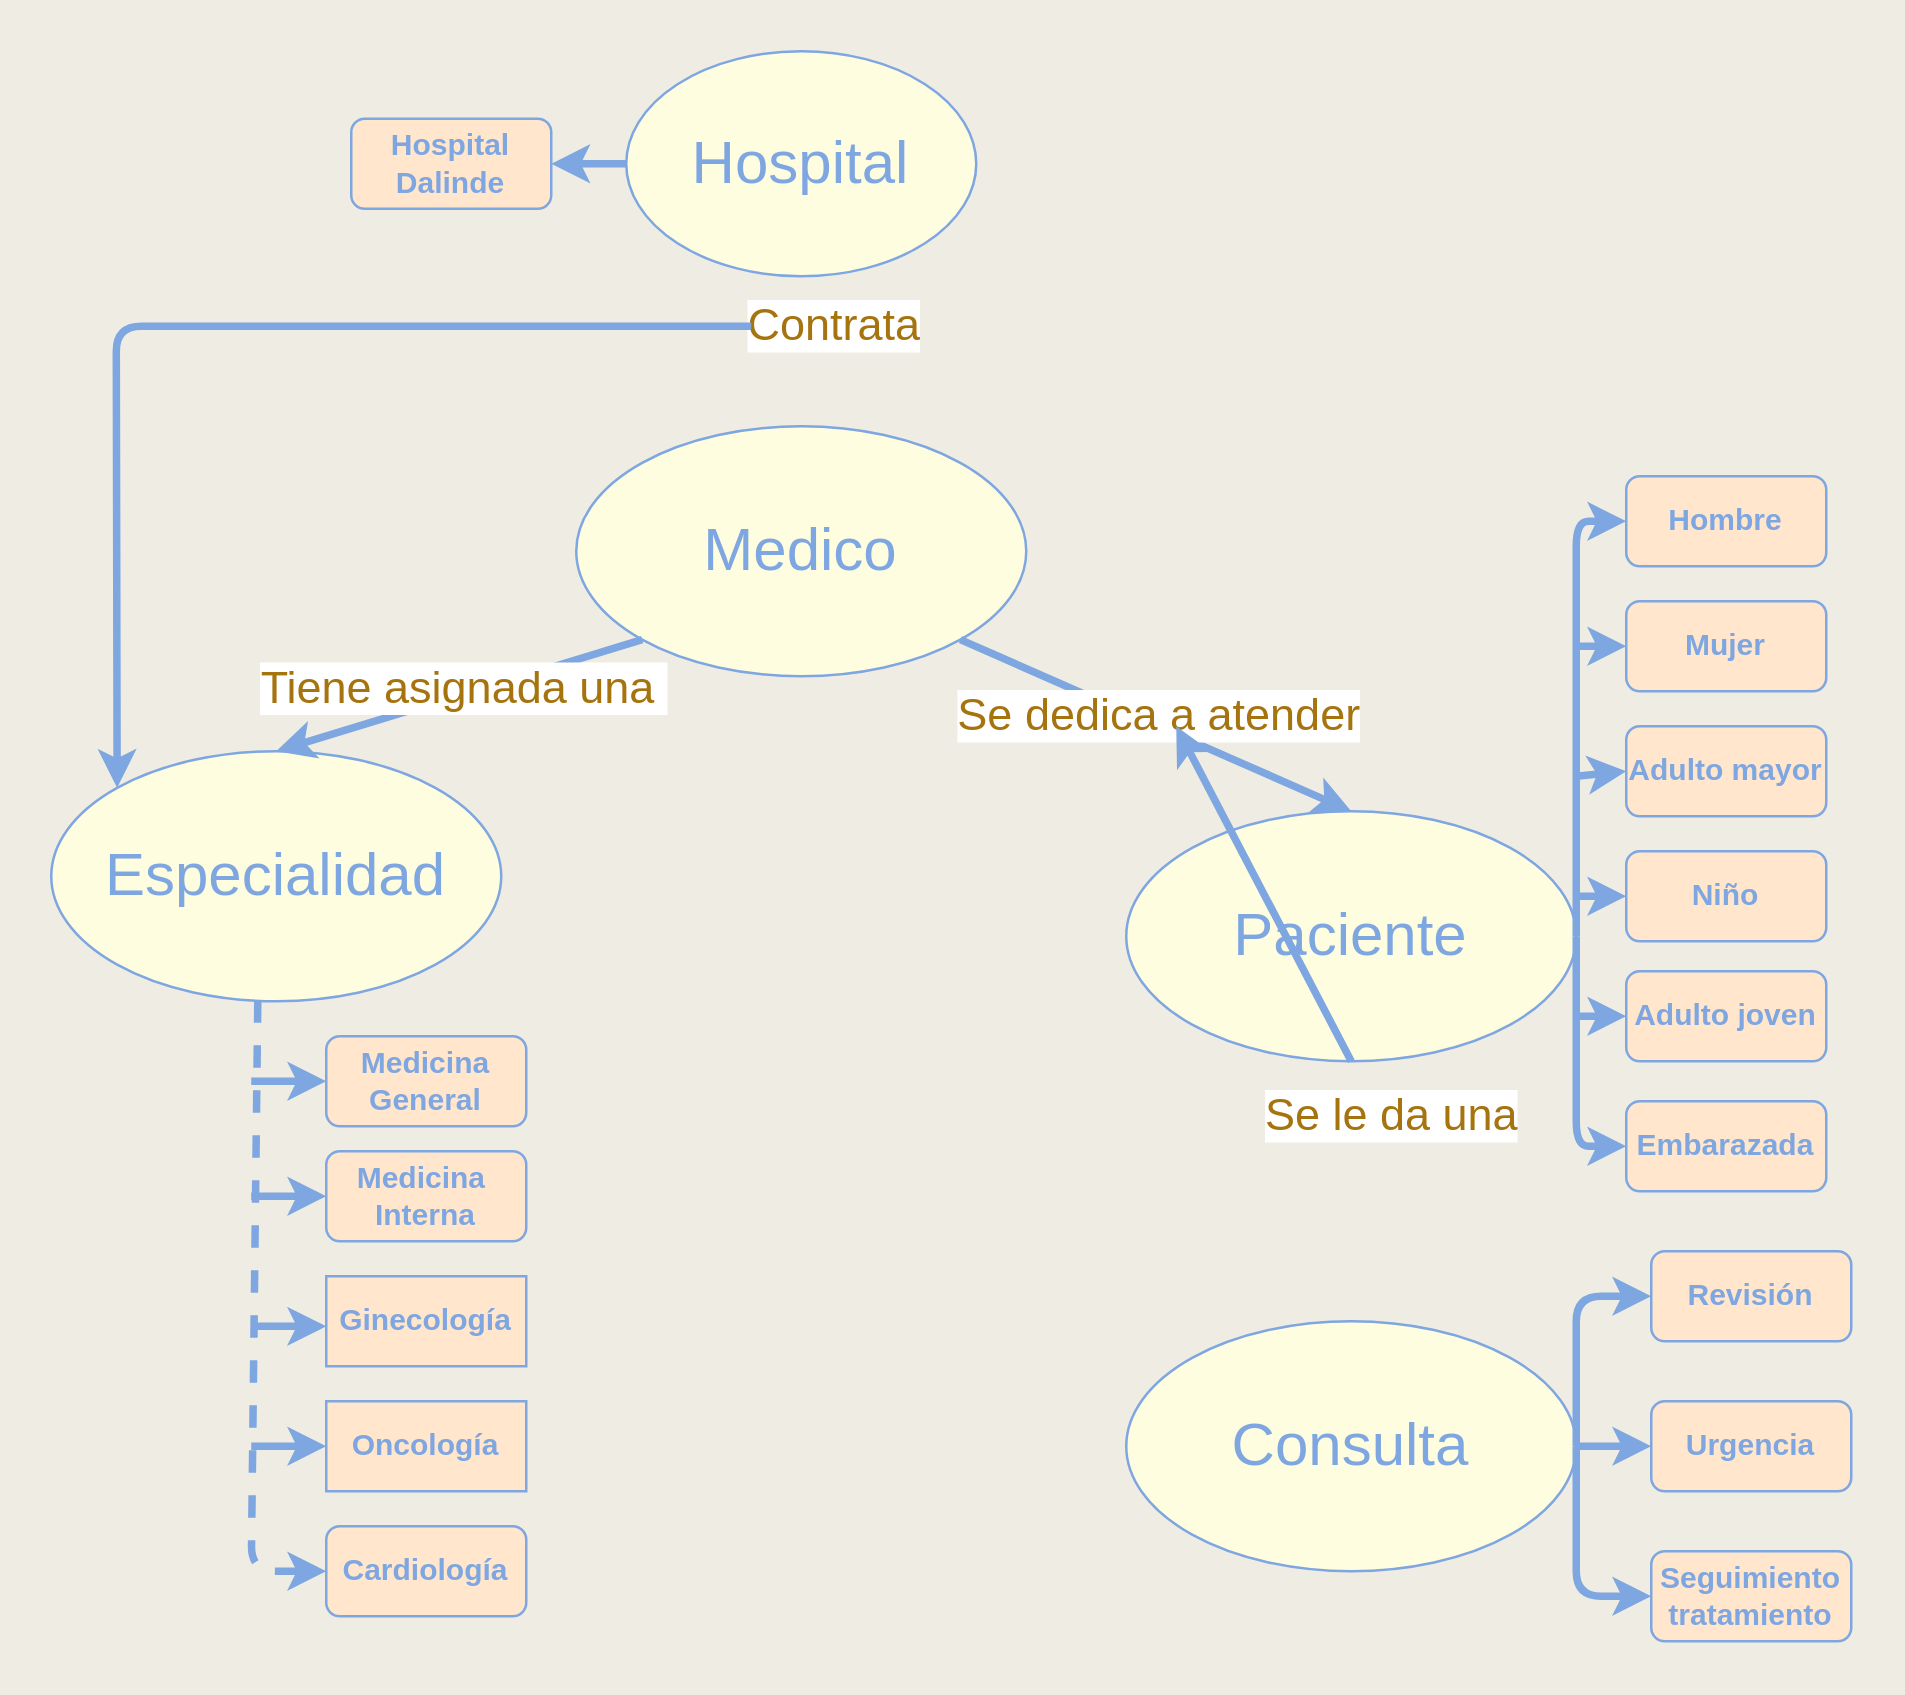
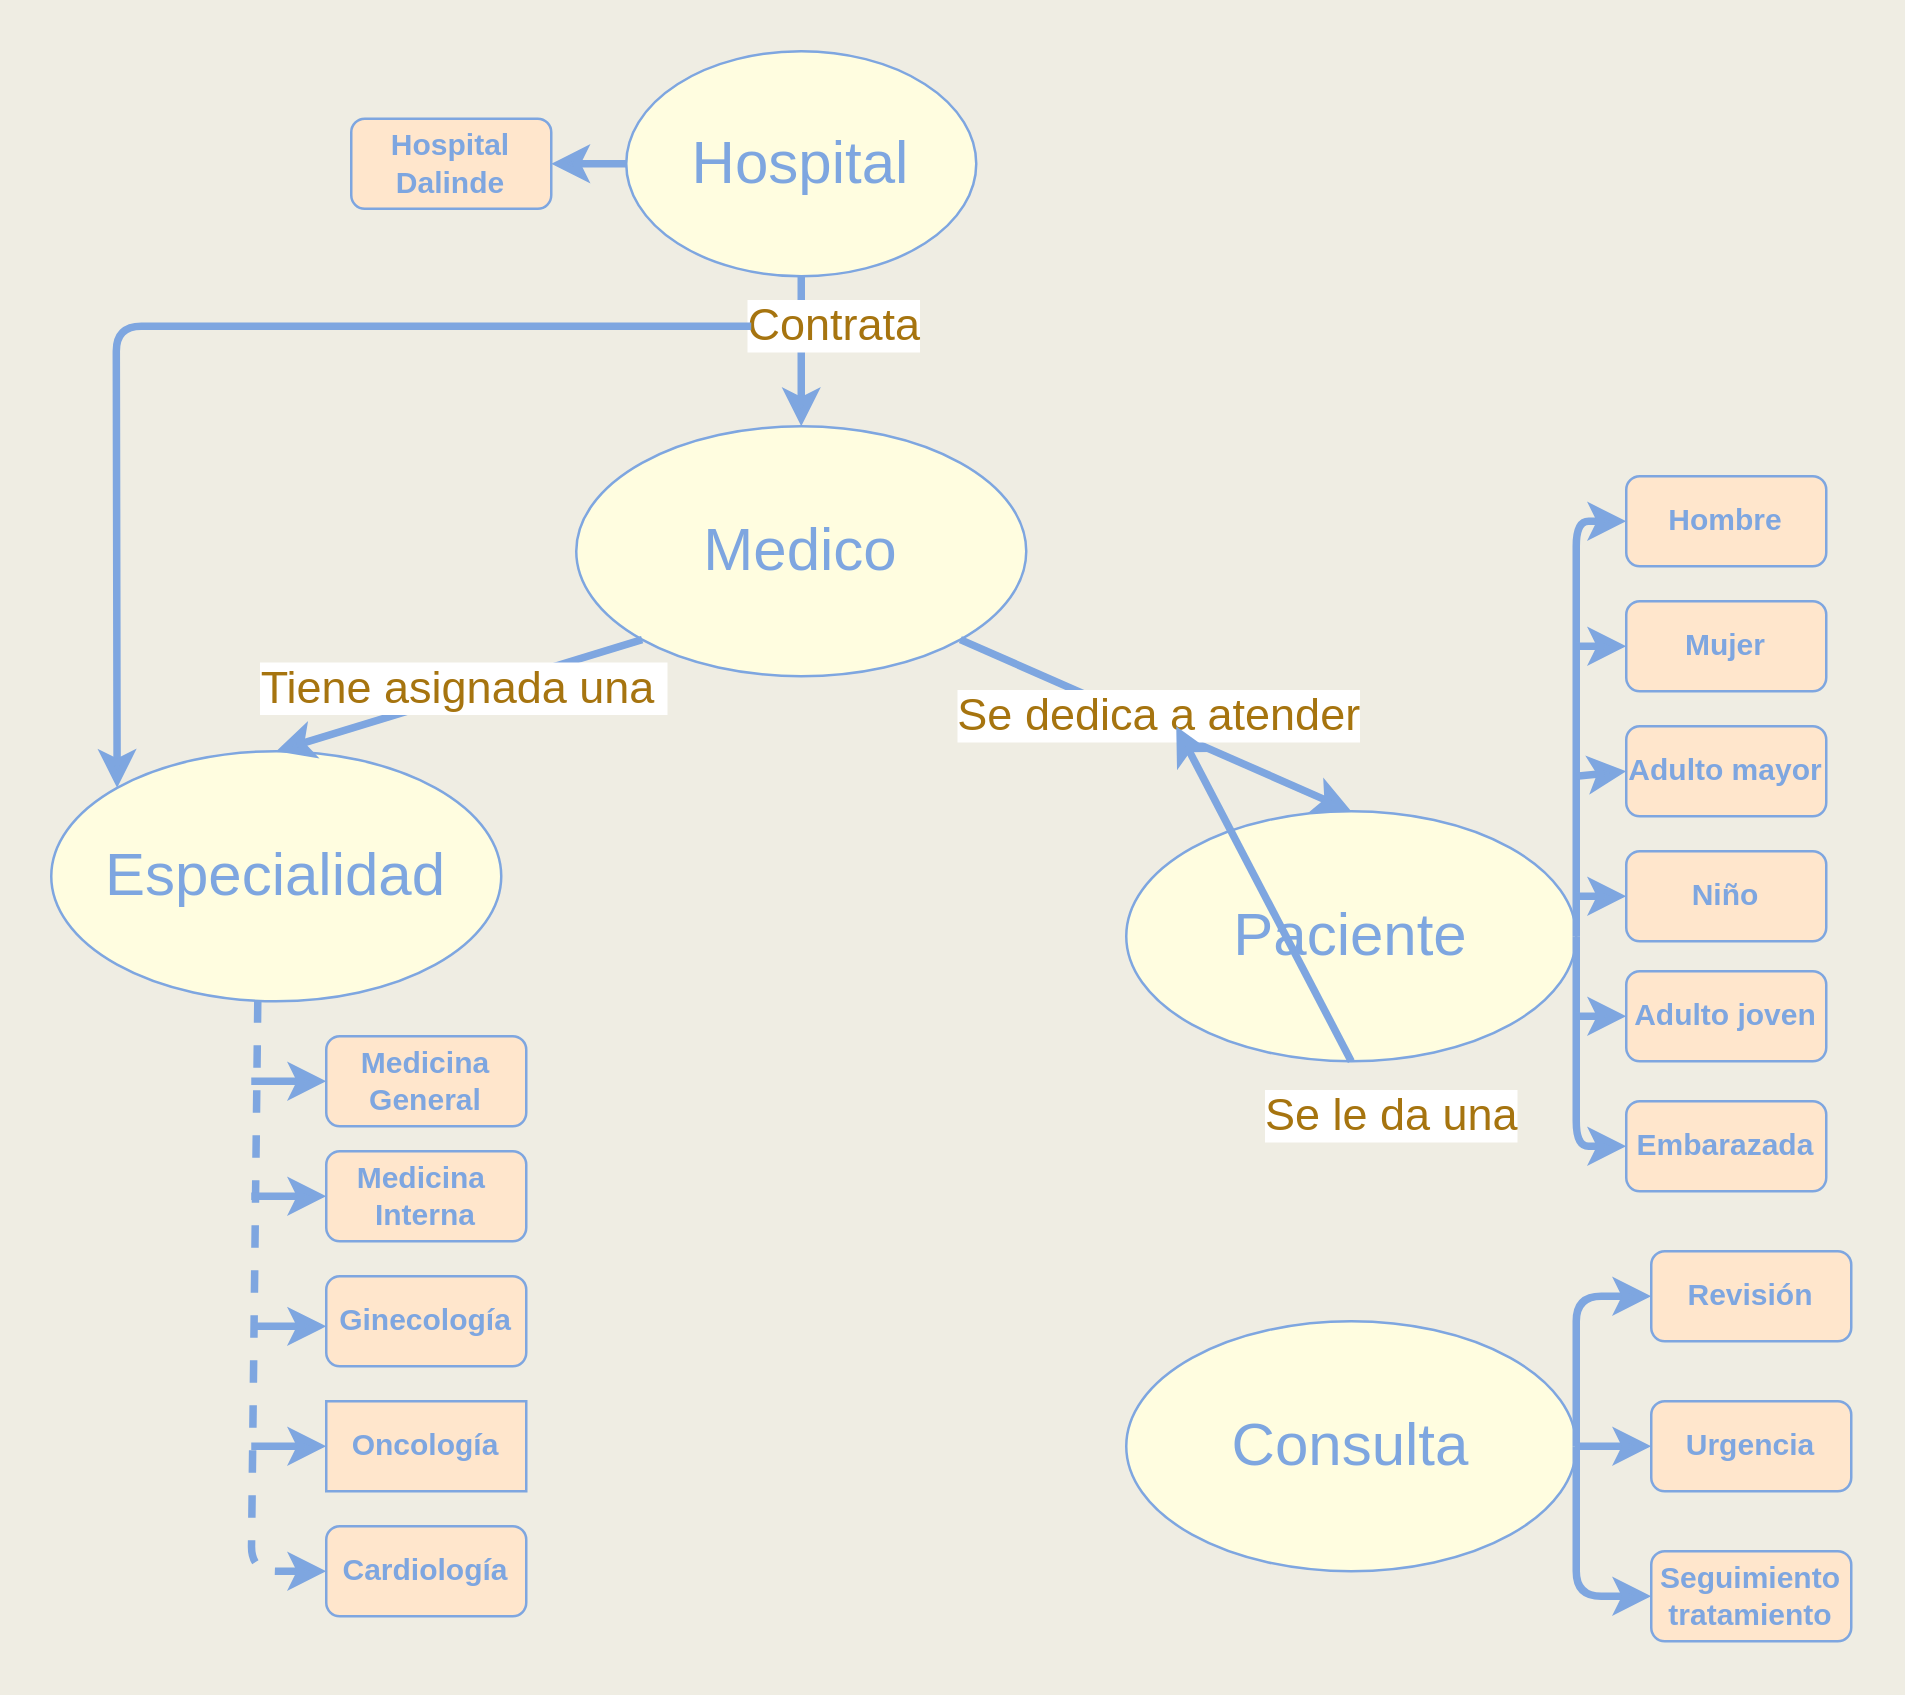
none -> (801, 376)
(426, 1321) -> (426, 1321)
